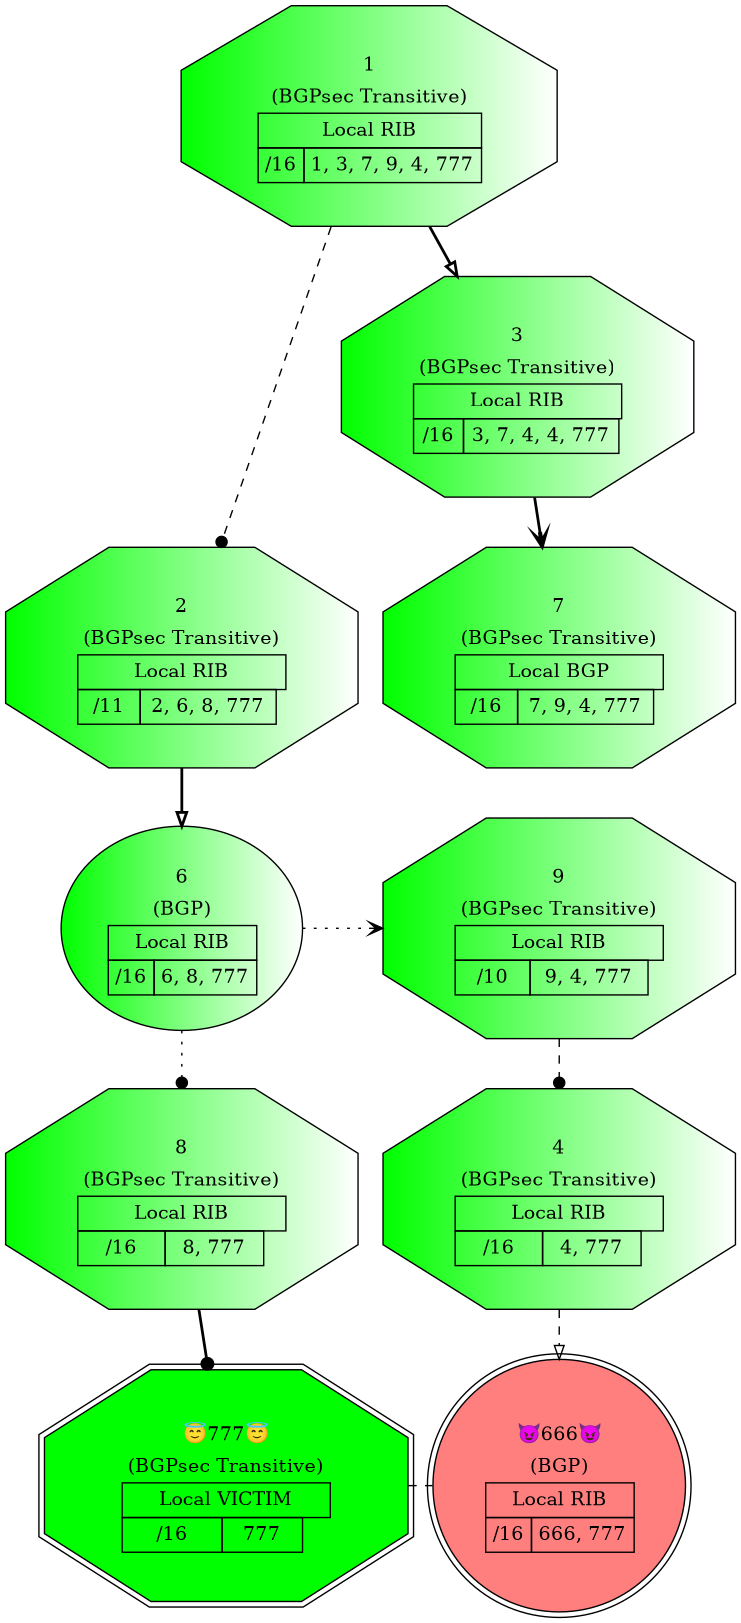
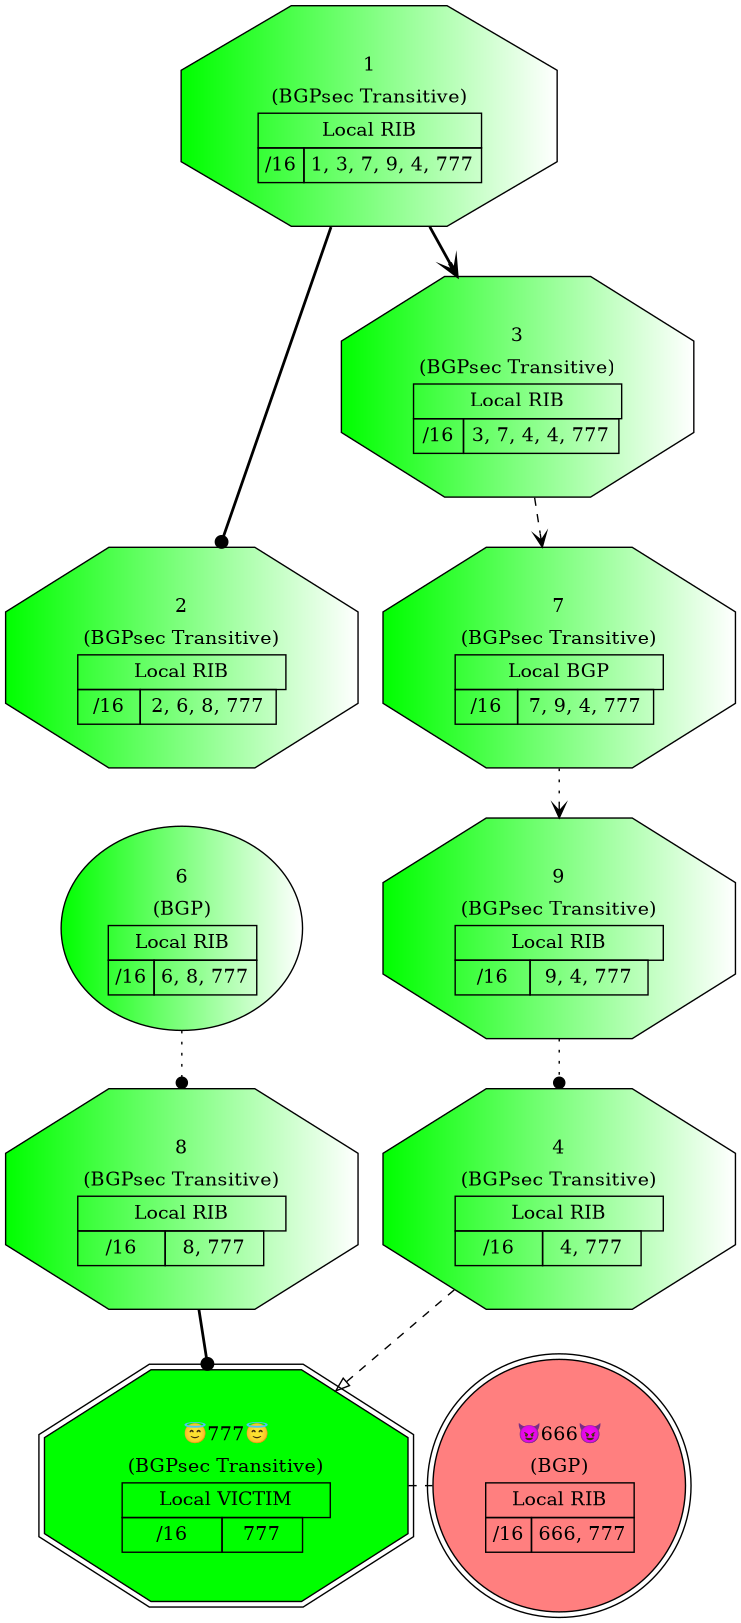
(440, 245) -> (440, 245)
(277, 382) -> (277, 382)
(537, 515) -> (537, 515)
(109, 706) -> (109, 706)
(182, 790) -> none
(336, 928) -> (559, 786)
(493, 977) -> (493, 977)
(559, 1058) -> (559, 1058)
(559, 1327) -> (400, 1336)
